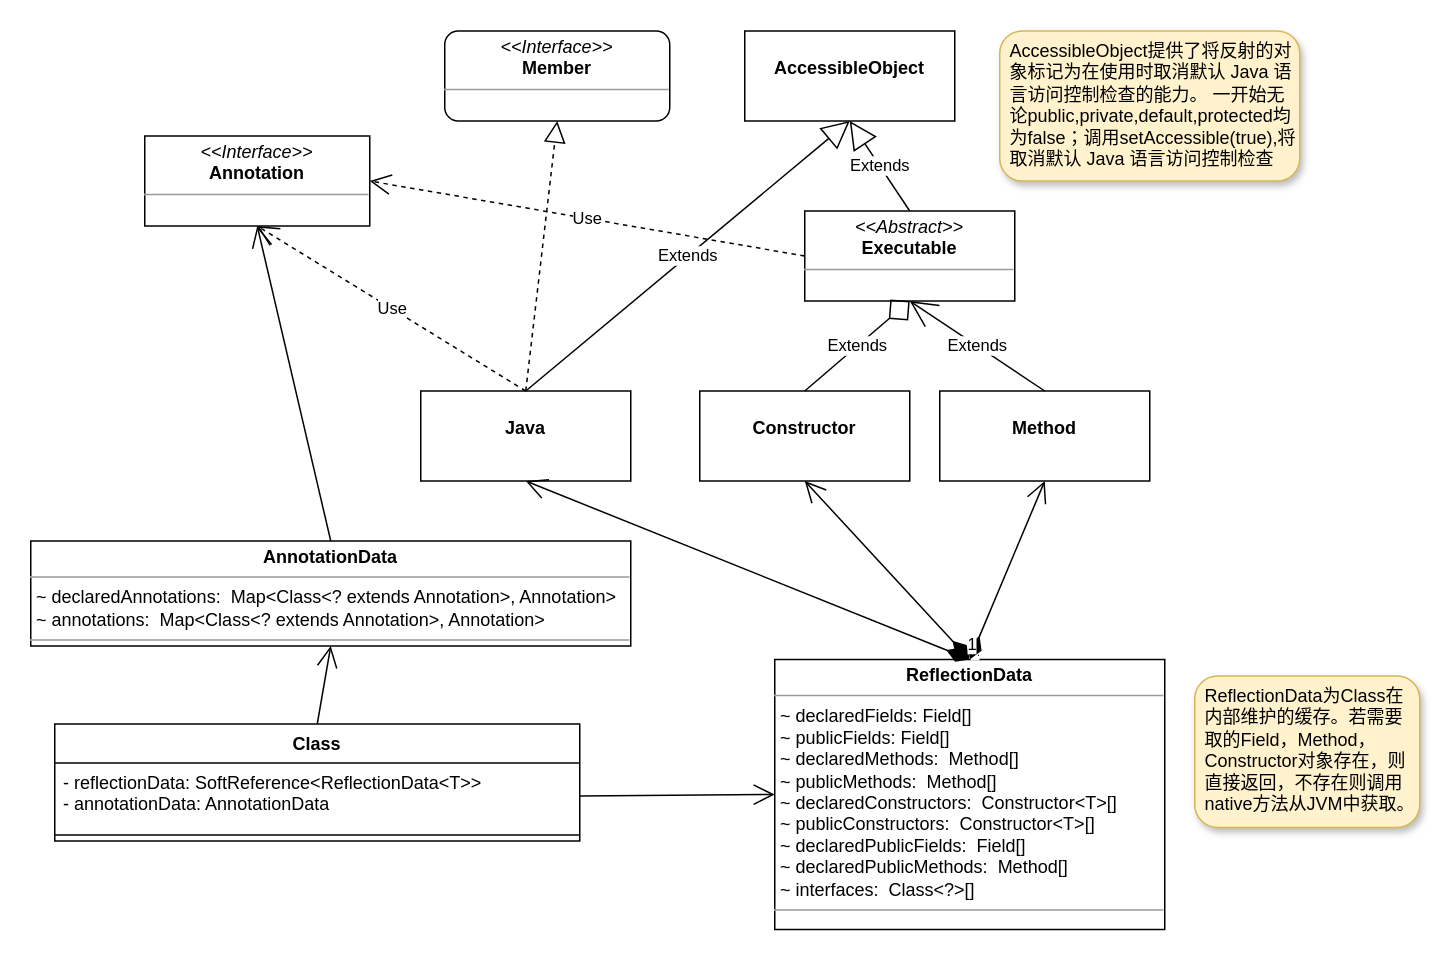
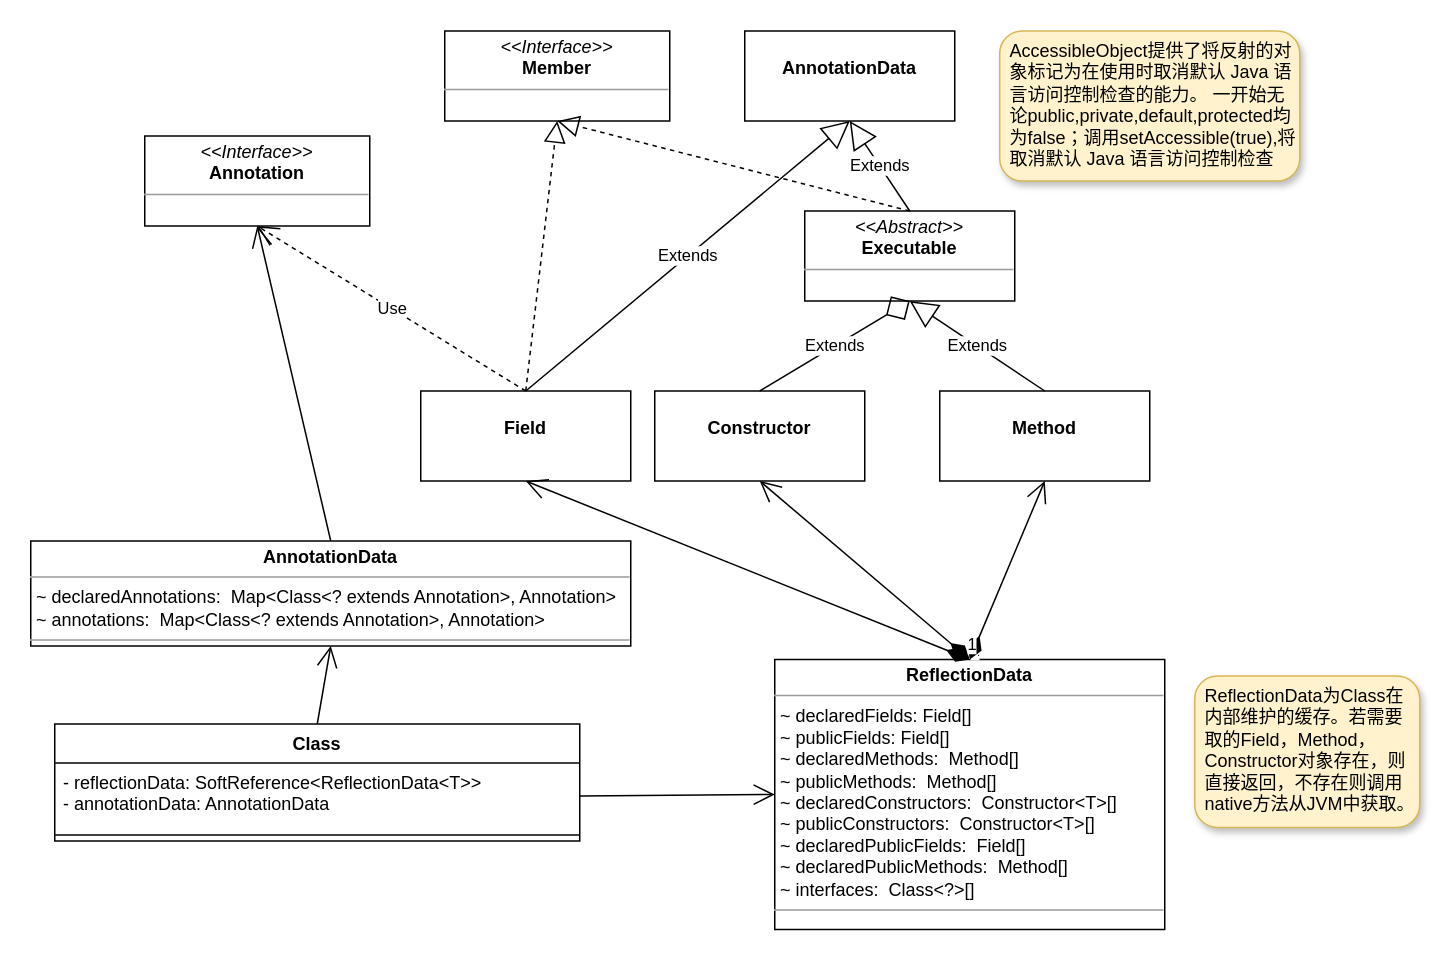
(821, 42) -> (813, 42)
(557, 76) -> (557, 76)
none -> (742, 168)
(678, 234) -> none
(923, 310) -> (934, 317)
(441, 402) -> (441, 402)
(805, 436) -> (760, 436)
